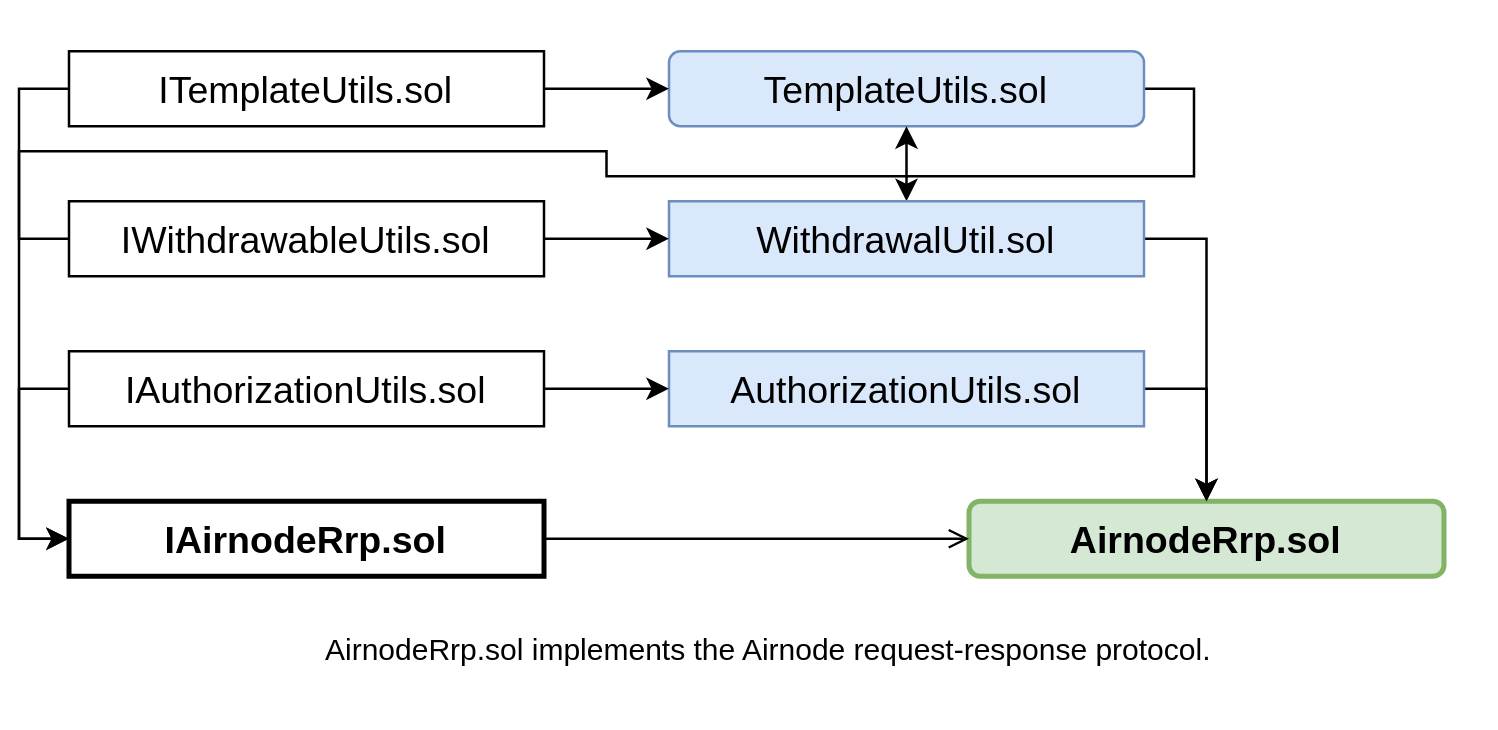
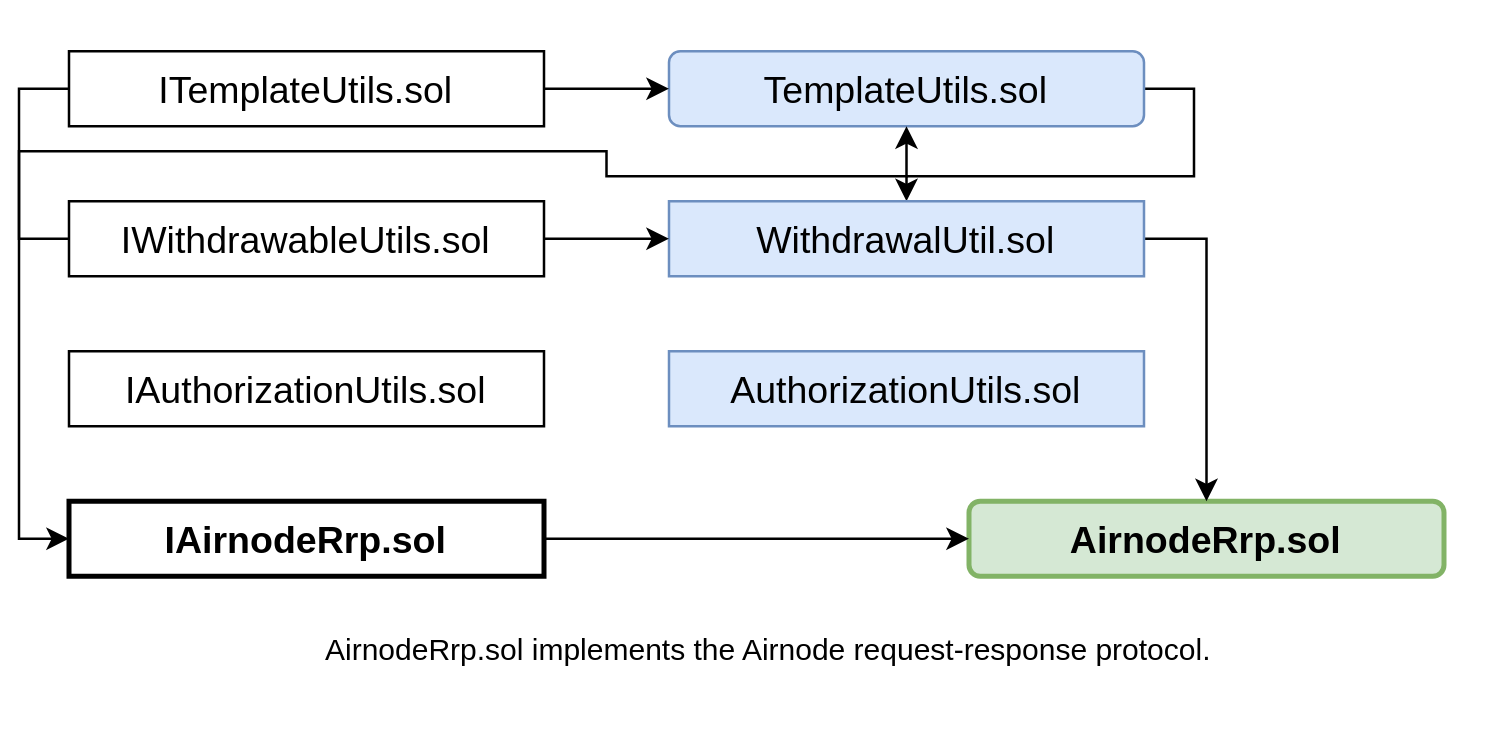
(46, 389) -> none
(598, 389) -> none
(1173, 389) -> none
(954, 539) -> (950, 539)
